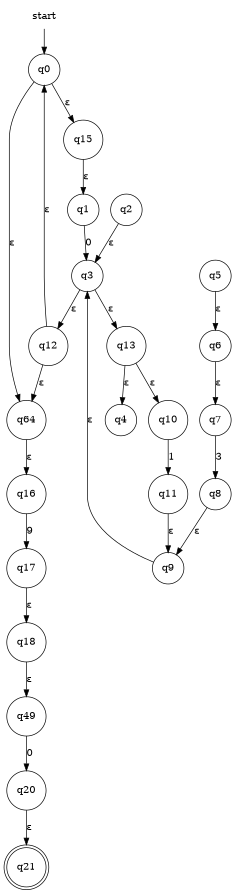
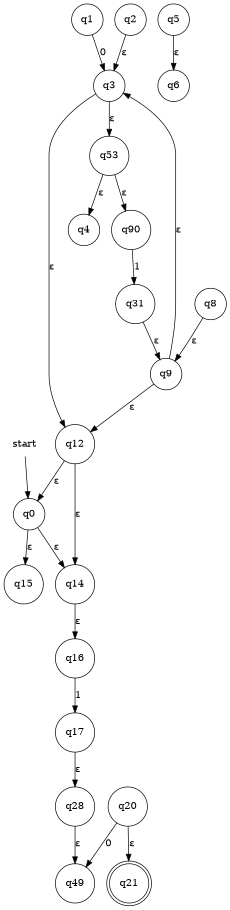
(83, 173) -> none
(126, 346) -> (109, 156)
none -> (125, 406)
(26, 420) -> (75, 584)
(168, 420) -> (131, 230)
(215, 420) -> none
(168, 494) -> (135, 304)
(30, 531) -> (78, 695)
(26, 642) -> (75, 807)
(26, 750) -> (103, 842)
